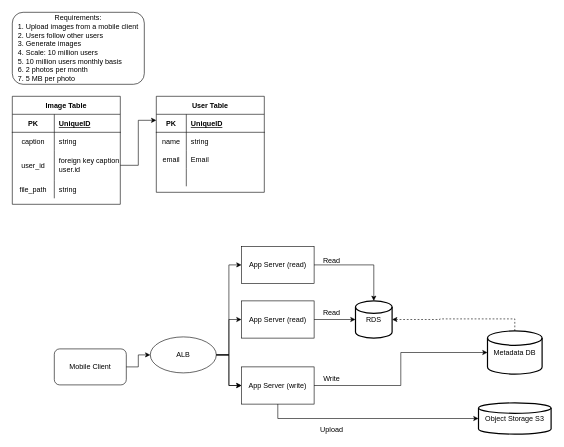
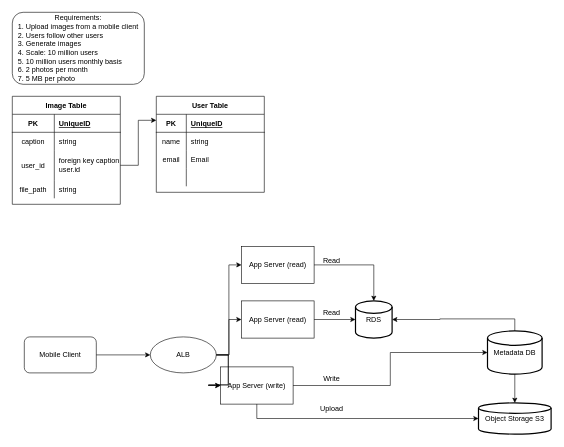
(460, 319) -> (460, 319)
(90, 367) -> (60, 355)
(278, 386) -> (257, 386)
none -> (515, 397)
(332, 430) -> (332, 409)
